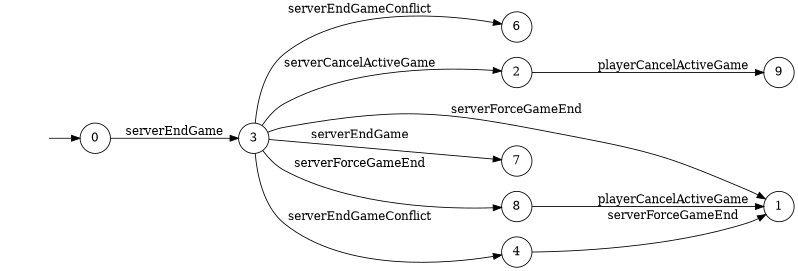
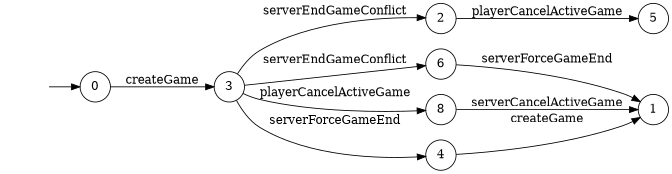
(360, 64) -> (335, 11)
(779, 73) -> (653, 19)
(517, 126) -> (546, 75)
(175, 132) -> (162, 81)
(517, 161) -> none
(360, 164) -> (335, 93)
(673, 200) -> (547, 103)
(673, 216) -> (547, 119)
(360, 217) -> (335, 121)
